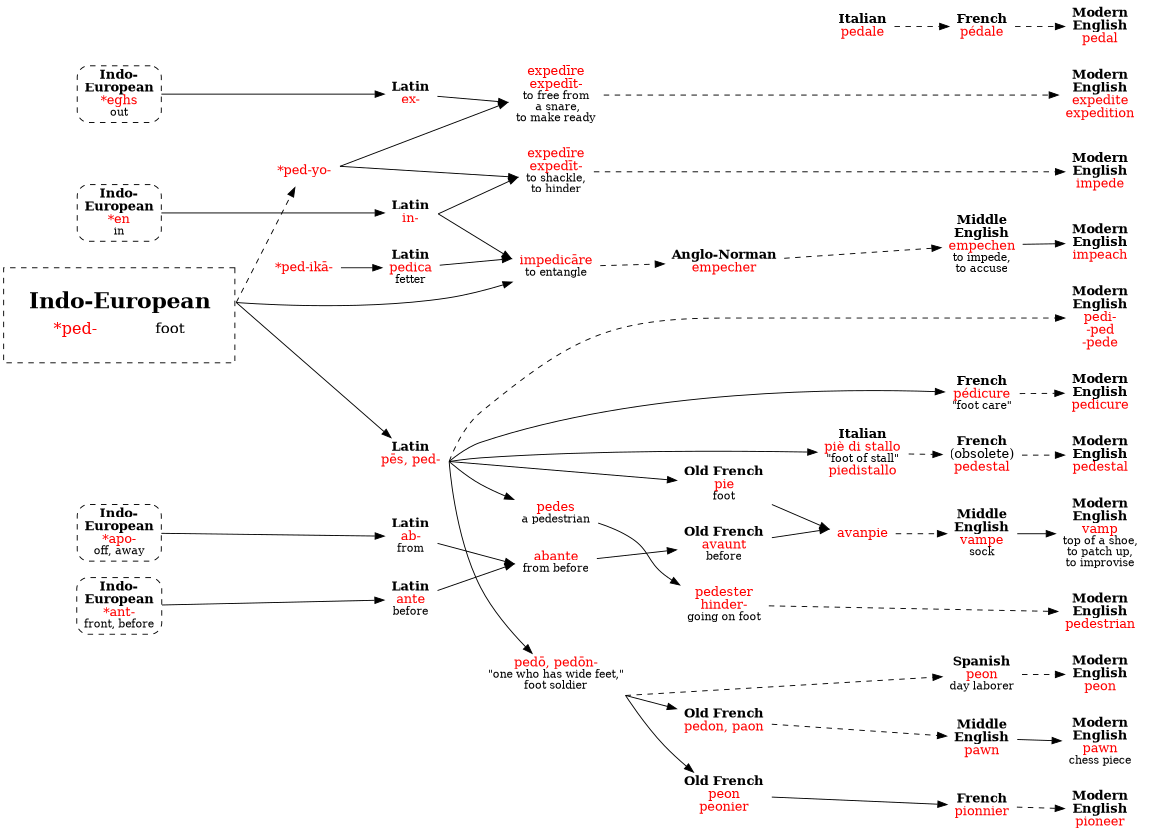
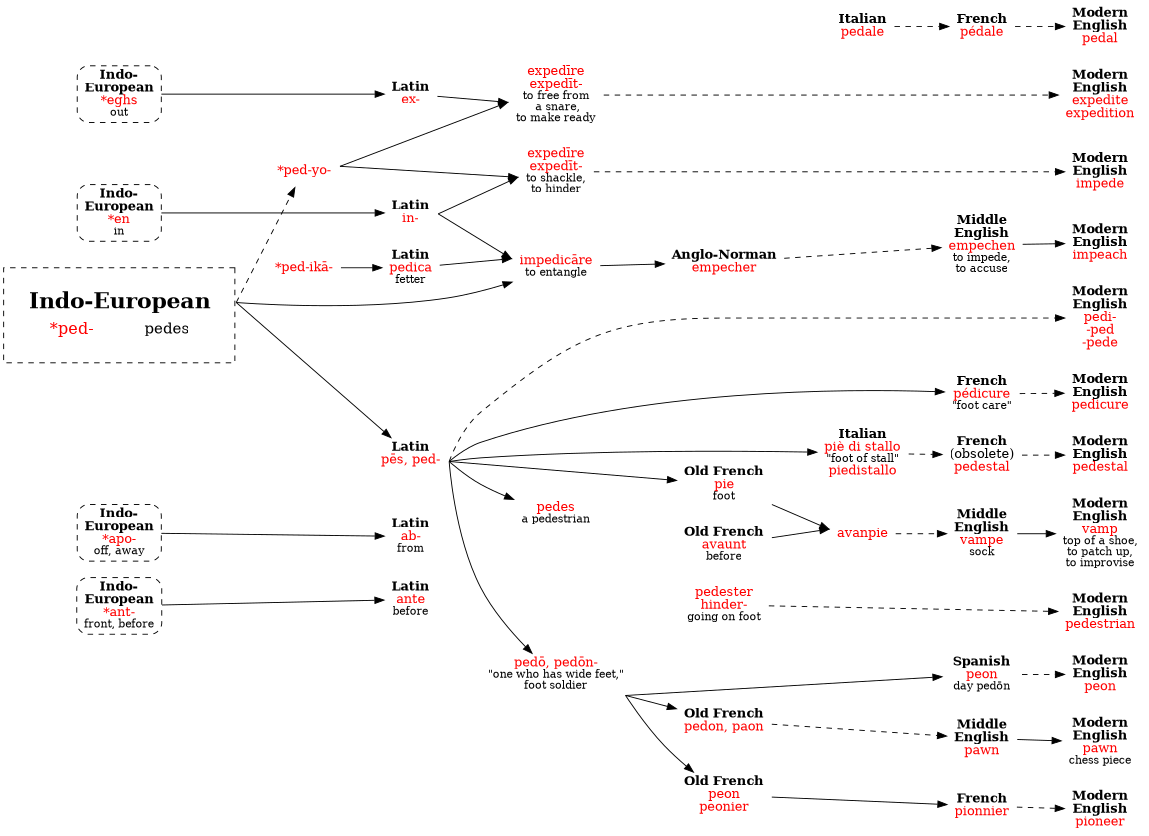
(628, 265) -> (628, 265)
(170, 329) -> (167, 329)
(640, 545) -> none
(556, 563) -> none
(779, 686) -> (779, 686)
(982, 686) -> (982, 686)
